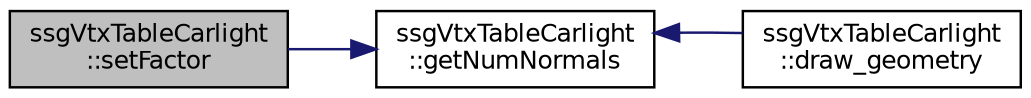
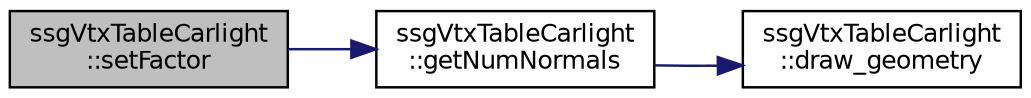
(711, 33) -> (686, 66)
